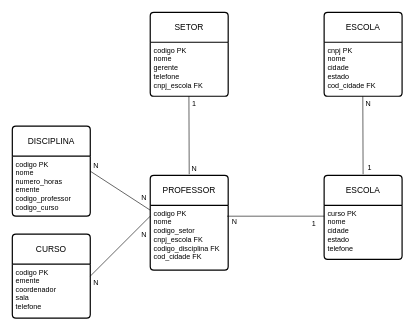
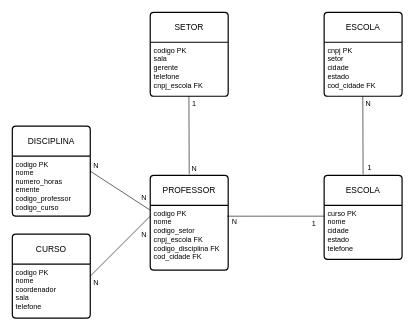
(180, 68) -> (180, 68)
(352, 68) -> (352, 68)
(38, 290) -> (38, 290)
